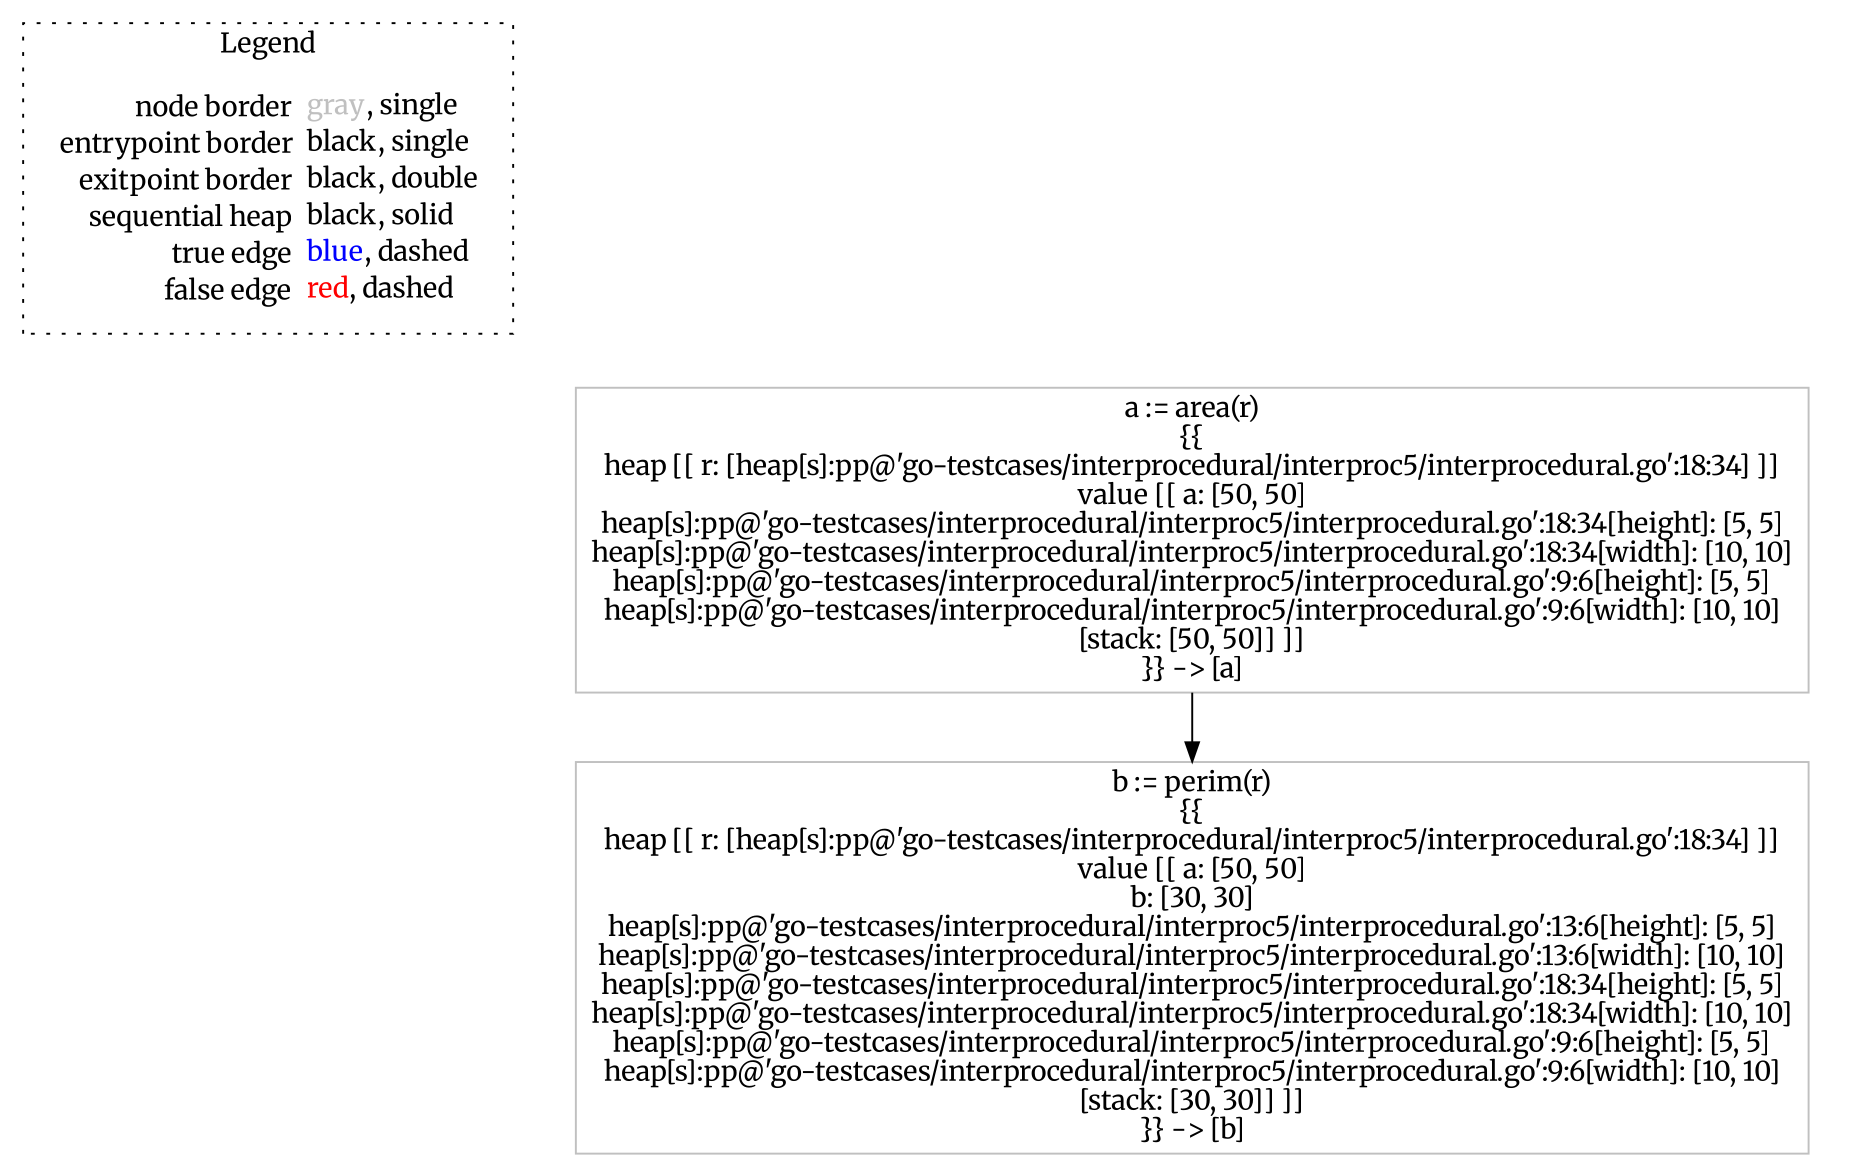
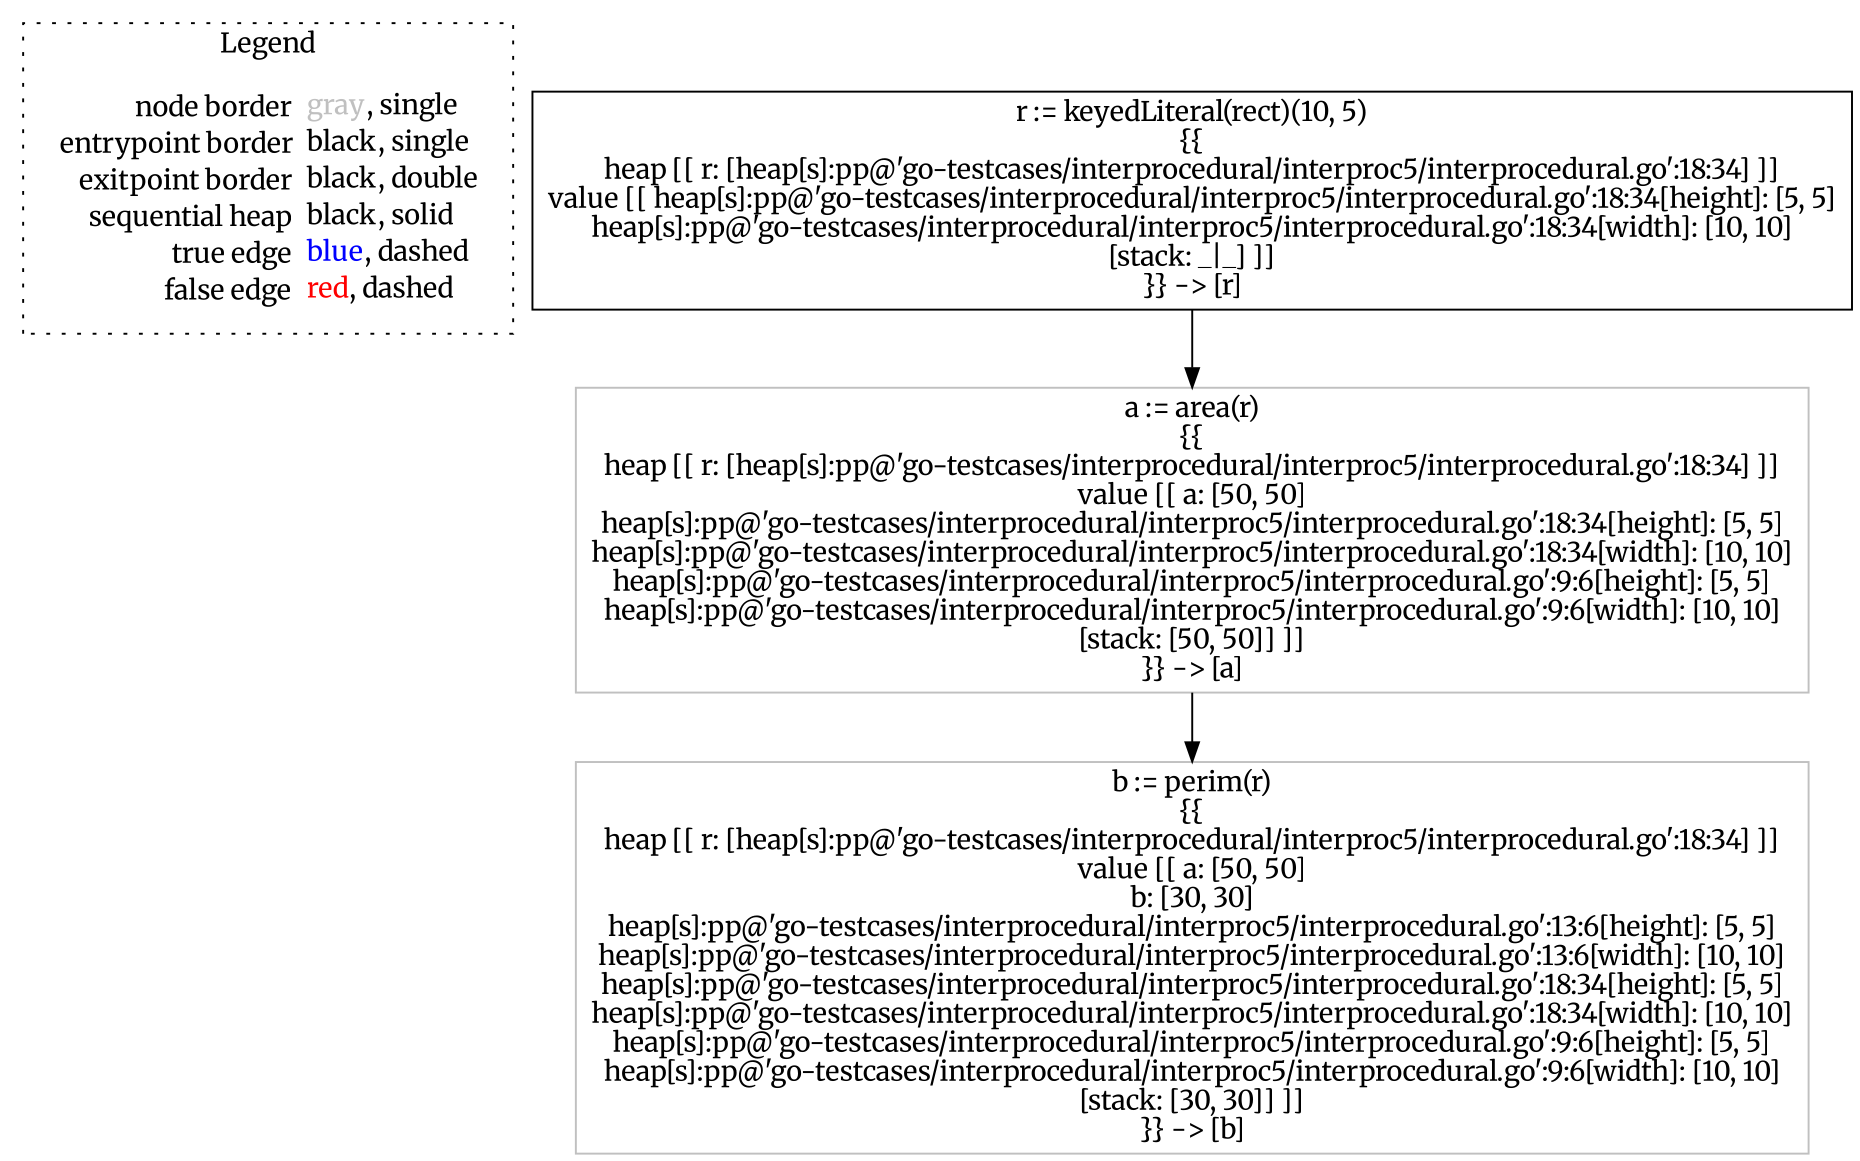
none -> (1192, 201)
